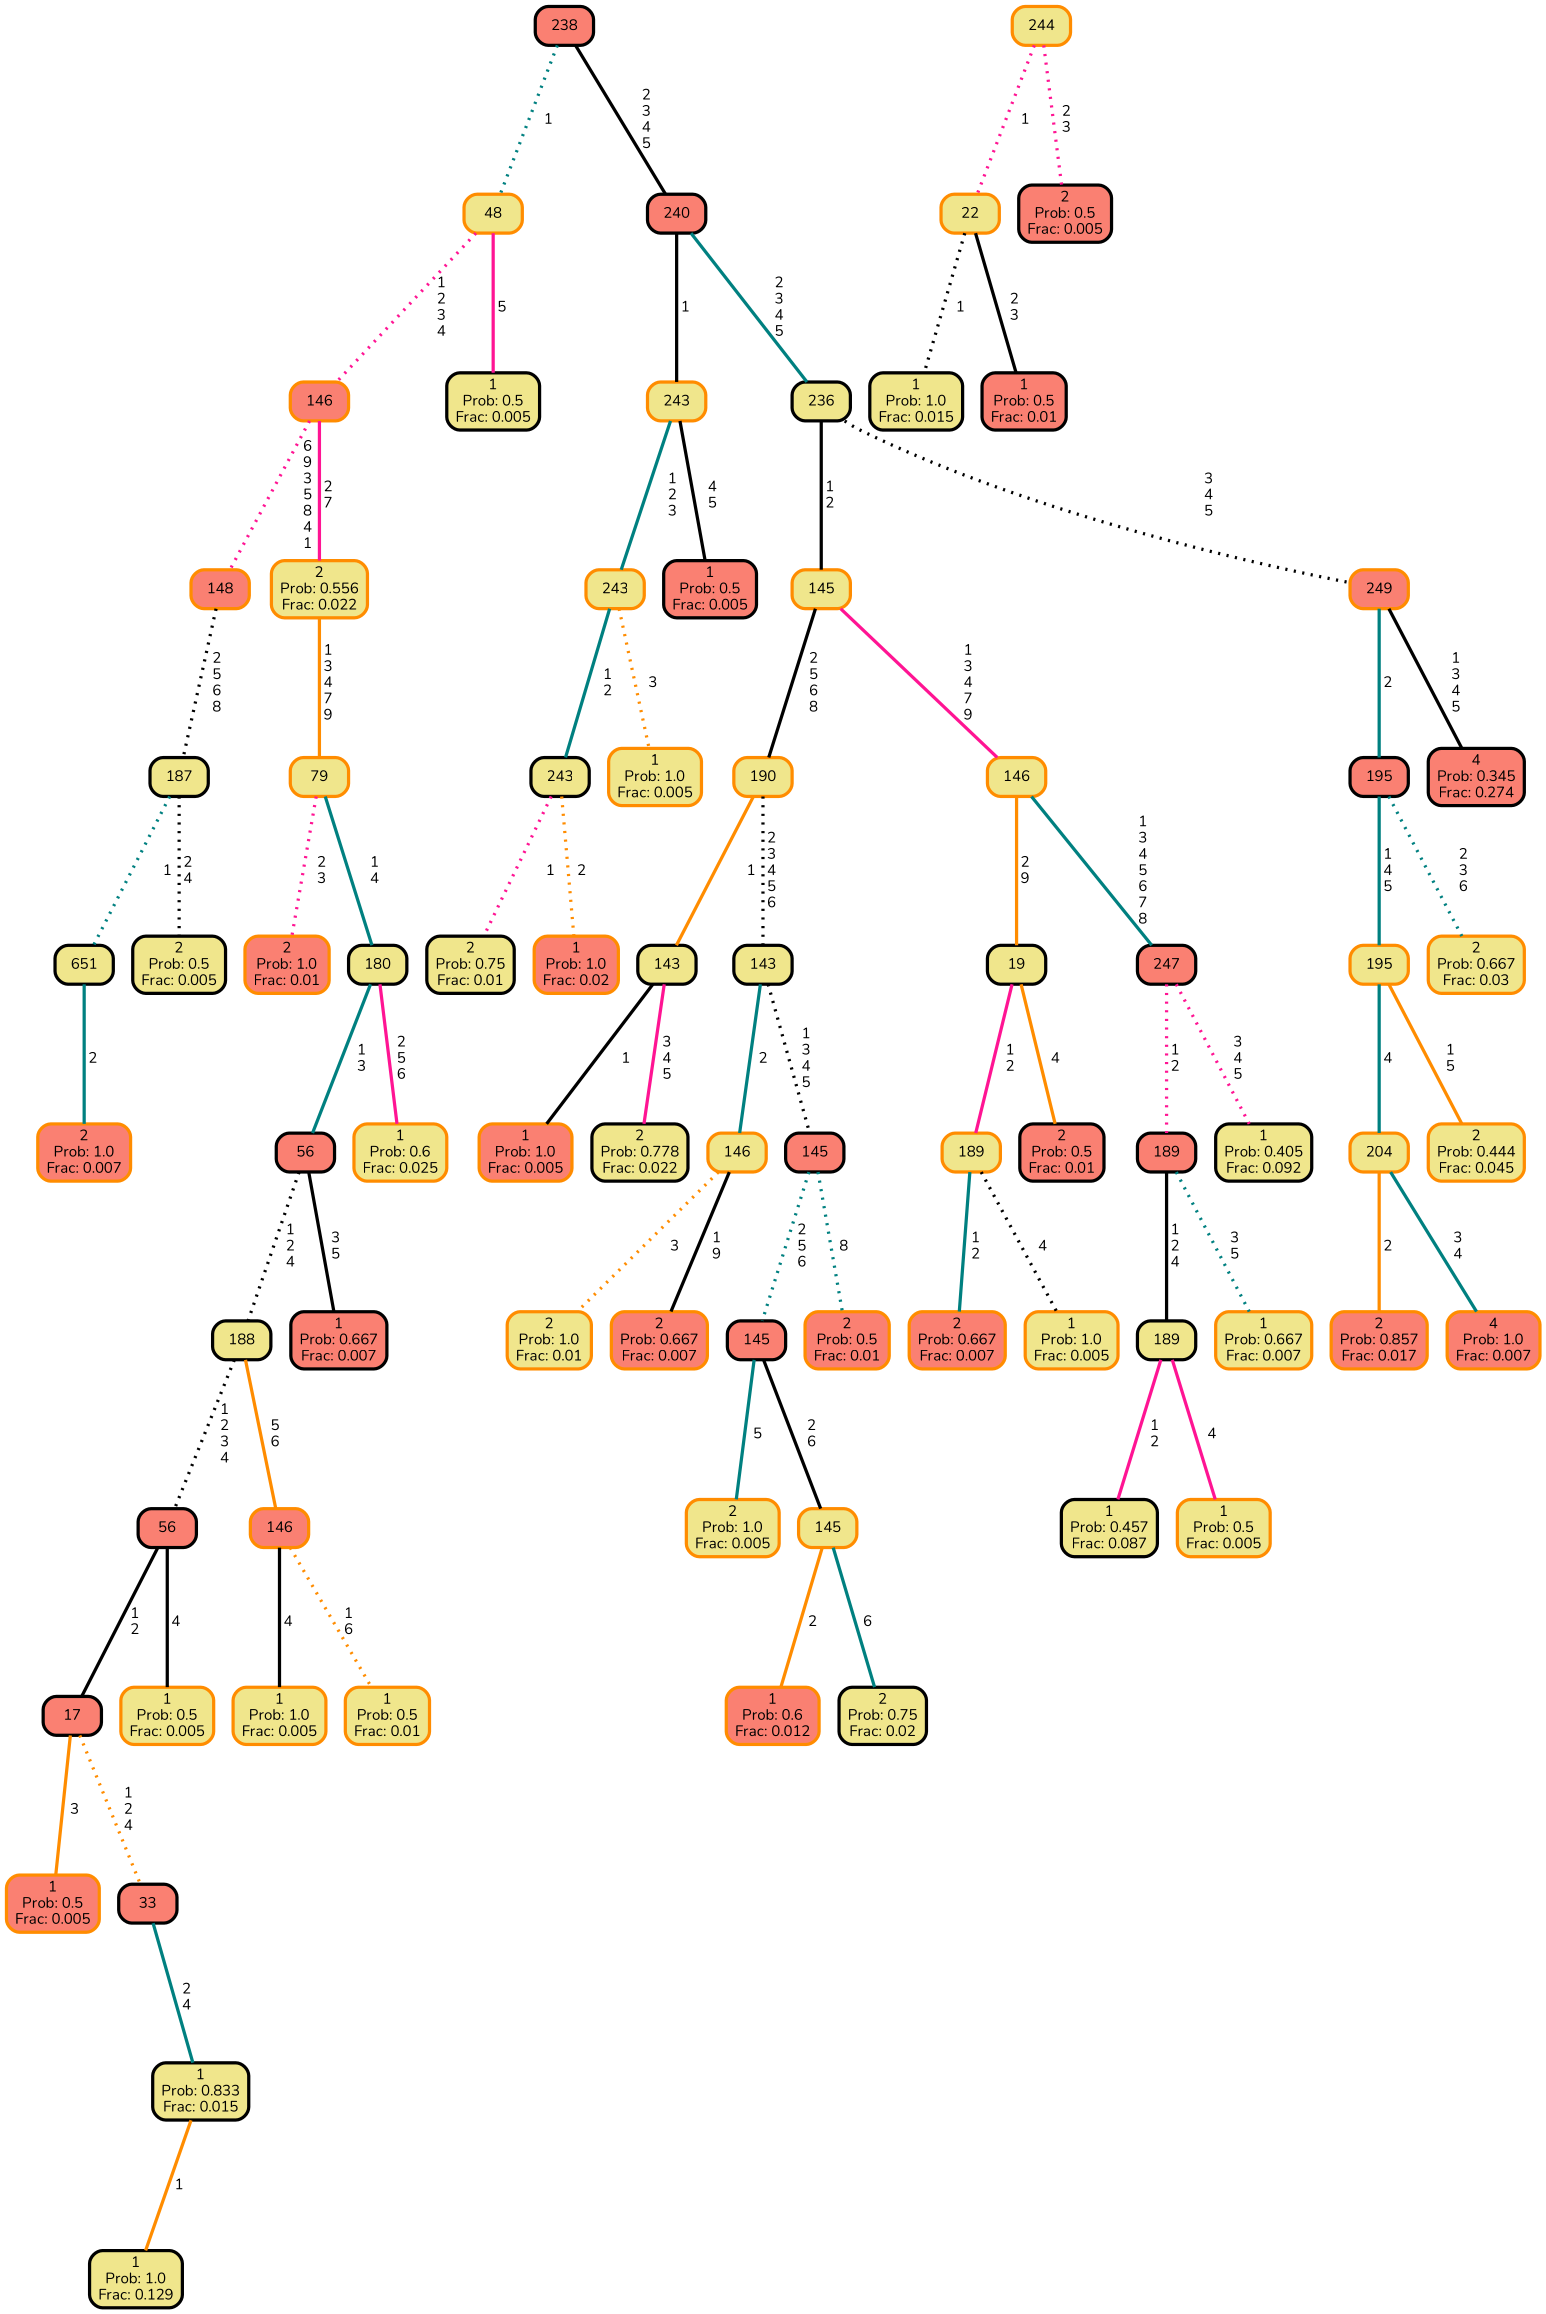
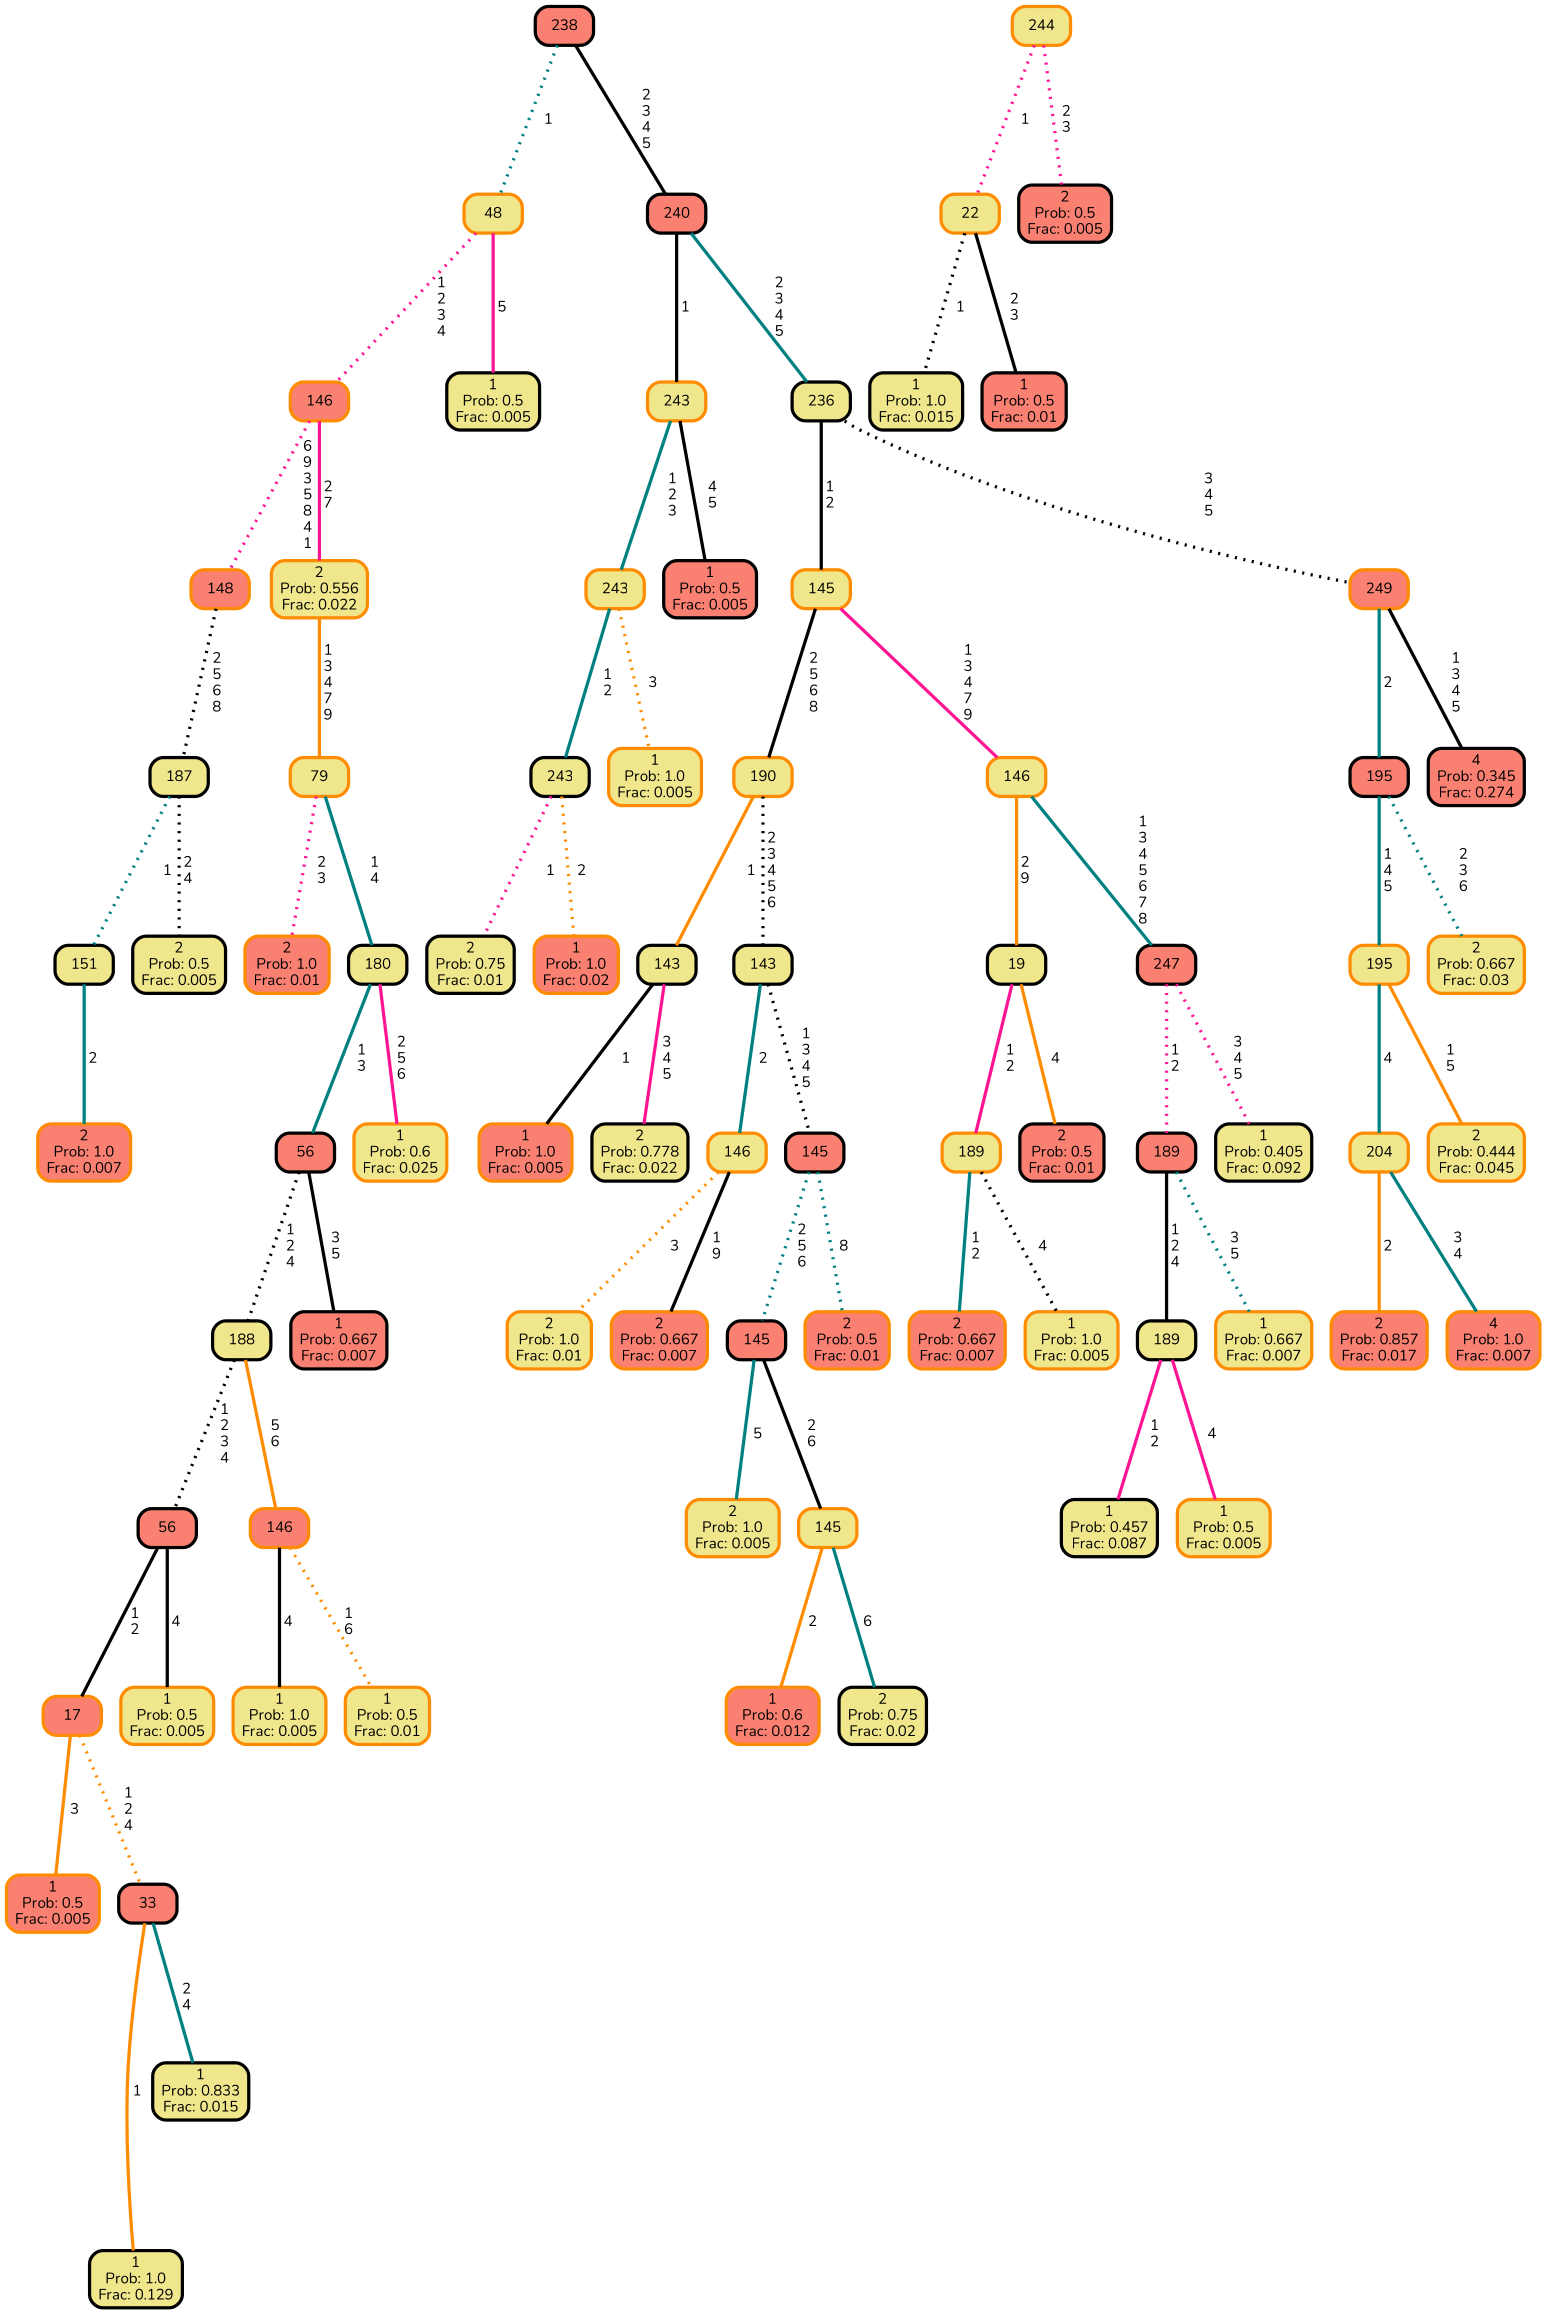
(84, 965) -> (84, 965)
(72, 1716) -> (72, 1716)
(168, 2185) -> (127, 2086)
